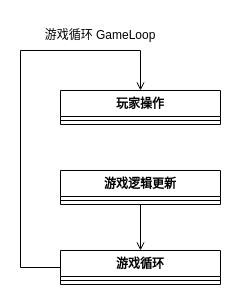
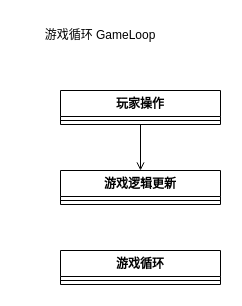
(21, 101) -> none
none -> (141, 147)
(141, 227) -> none
